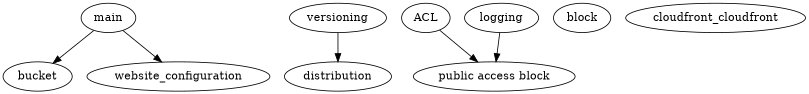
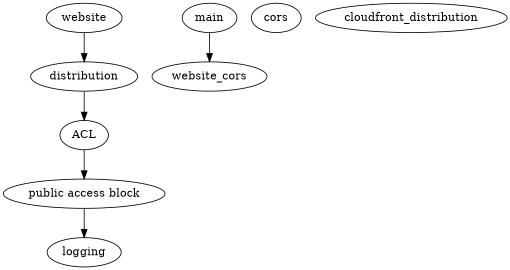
(338, 18) -> (84, 18)
(582, 18) -> (276, 18)
(716, 18) -> (411, 18)
(498, 43) -> (84, 219)
(38, 77) -> none
(178, 77) -> (210, 77)
none -> (84, 102)
